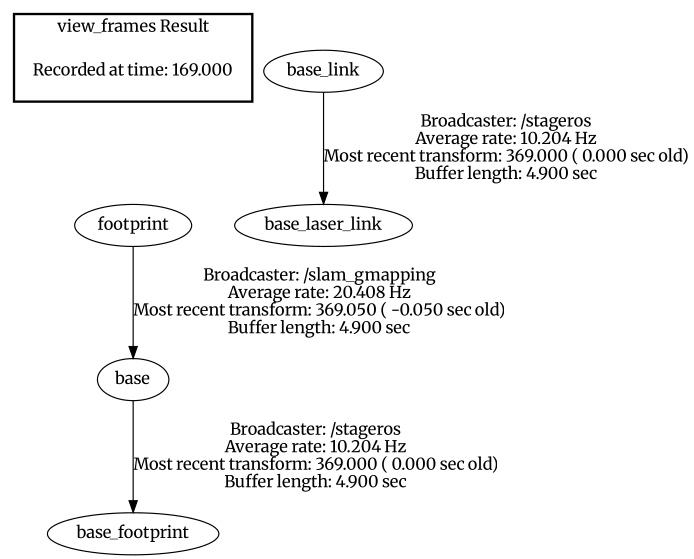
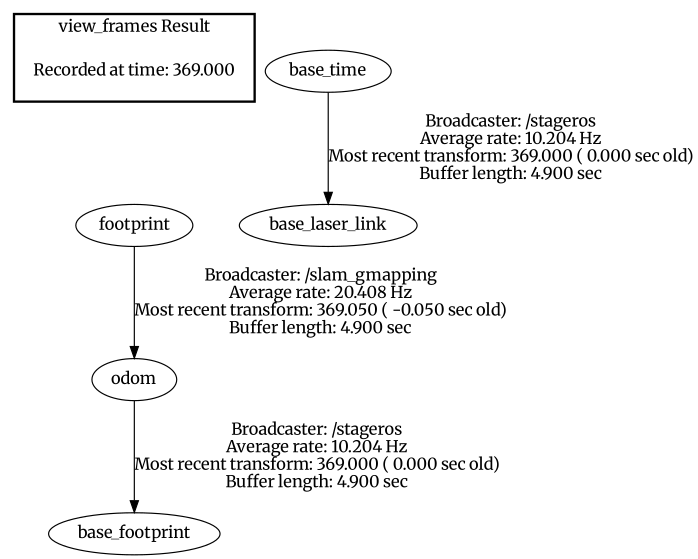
(133, 71) -> (134, 71)
(324, 71) -> (328, 71)
(133, 380) -> (134, 380)
